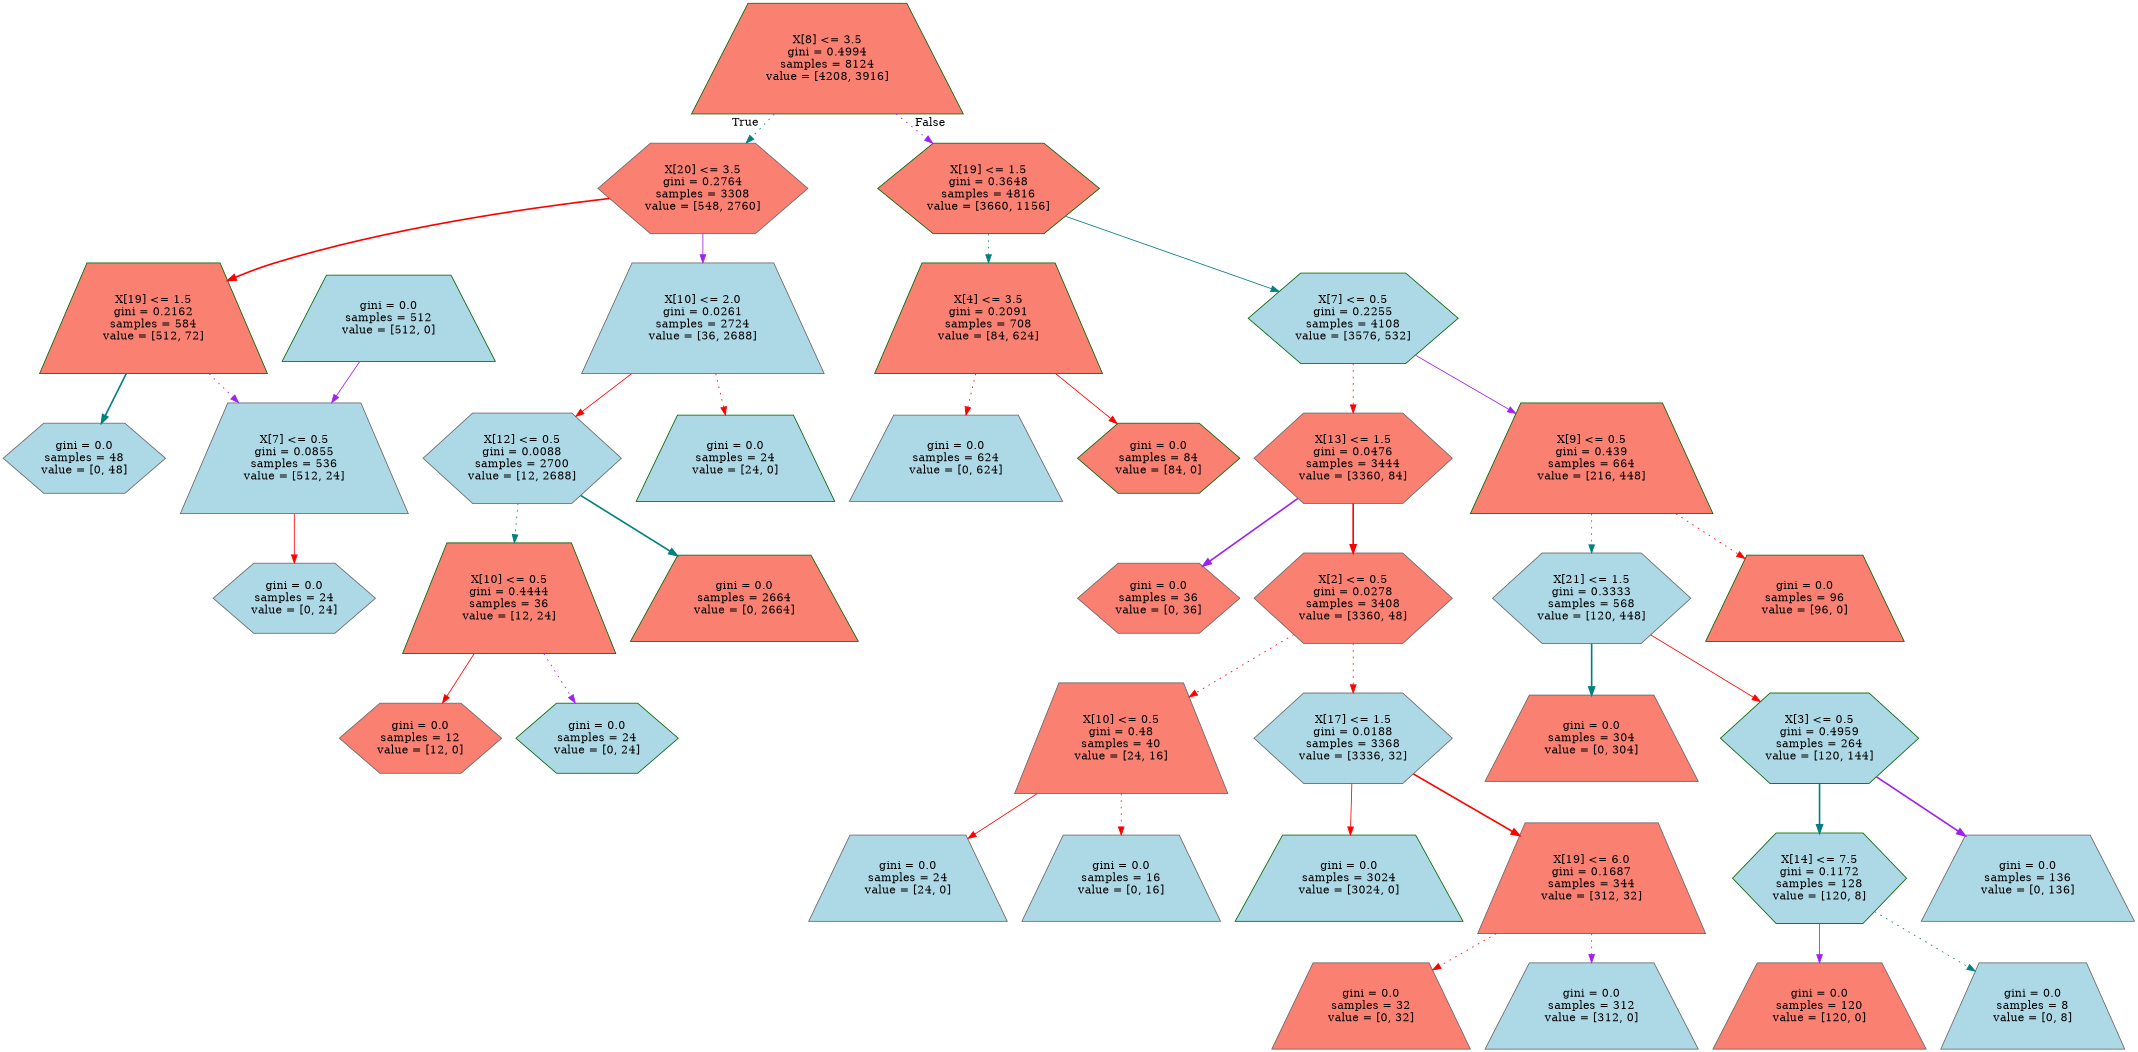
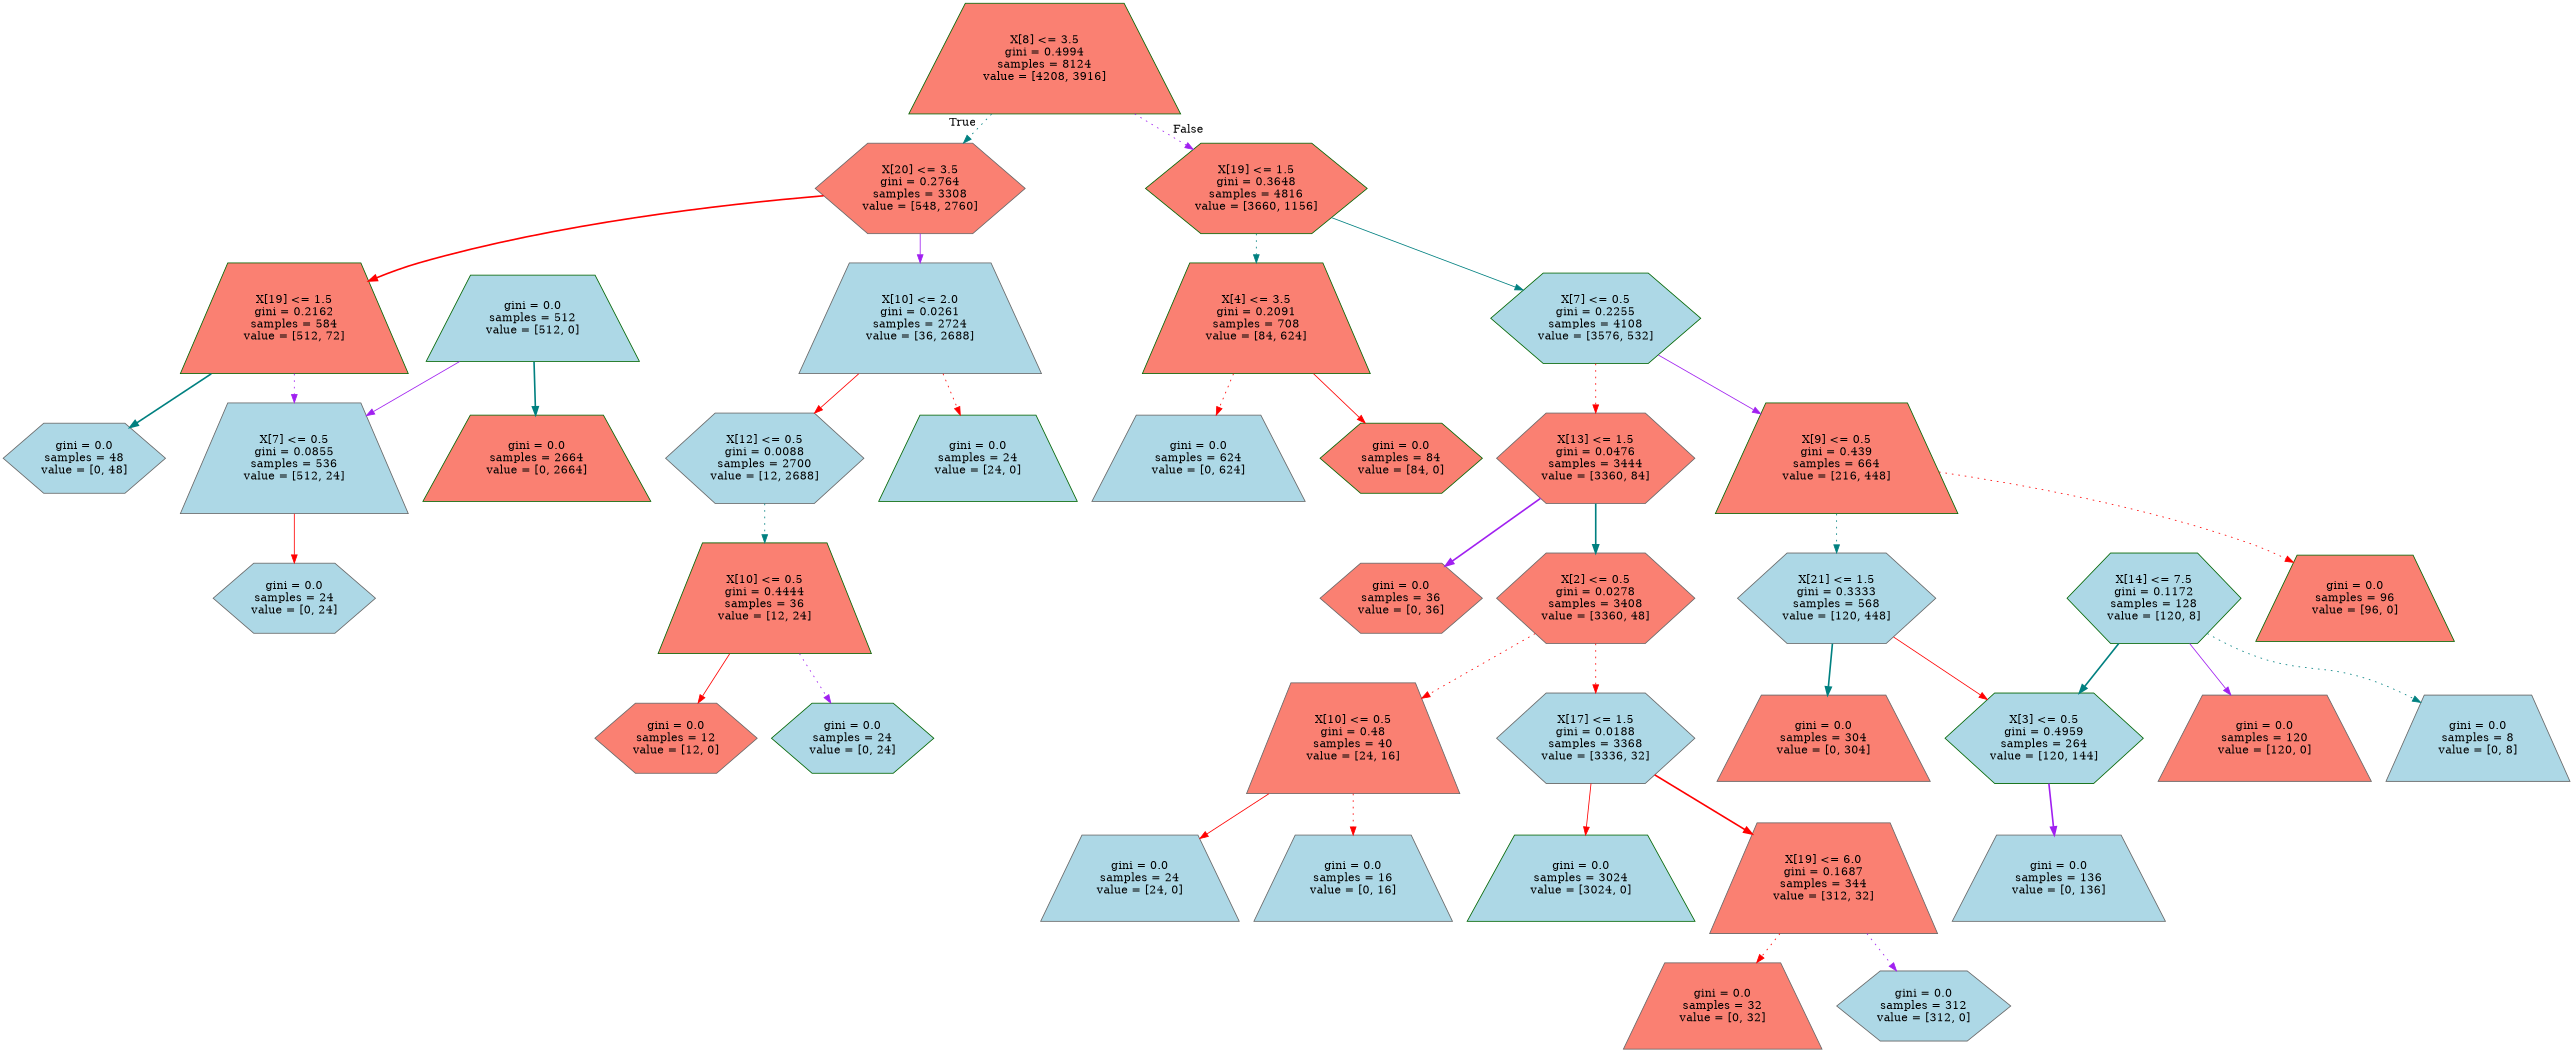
(626, 523) -> (535, 384)
(1353, 524) -> (1596, 524)
(1820, 804) -> (2102, 665)
(1592, 1006) -> (1924, 1006)
